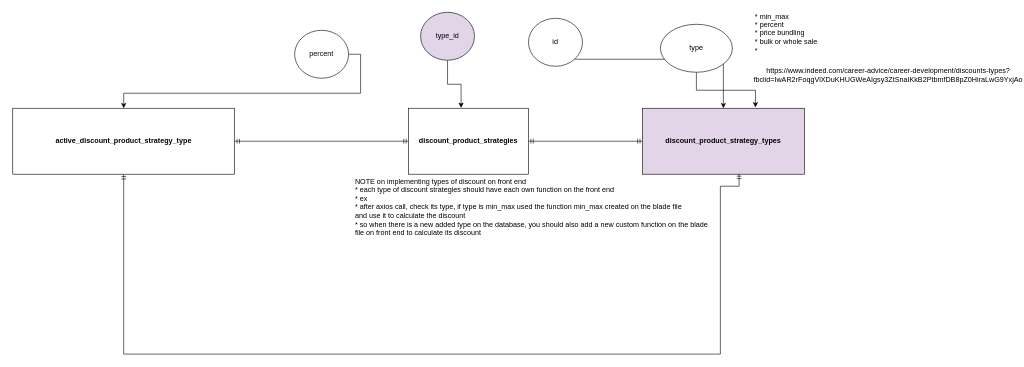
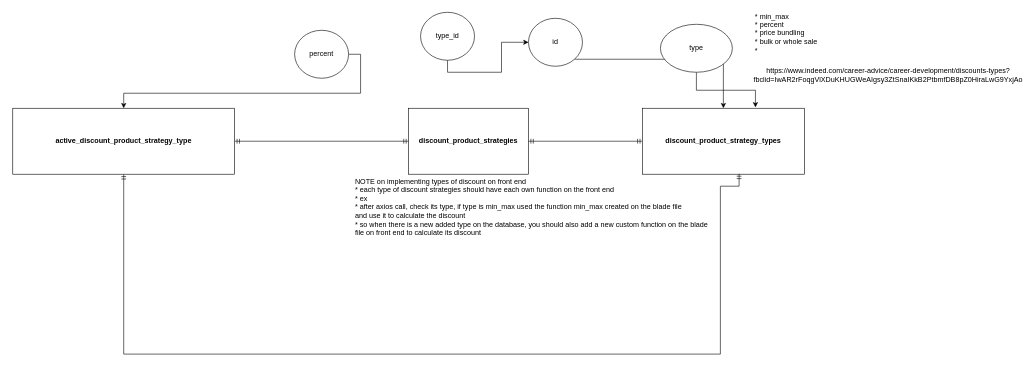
(447, 36) -> (447, 36)
(447, 78) -> (501, 57)
(723, 141) -> (723, 141)
